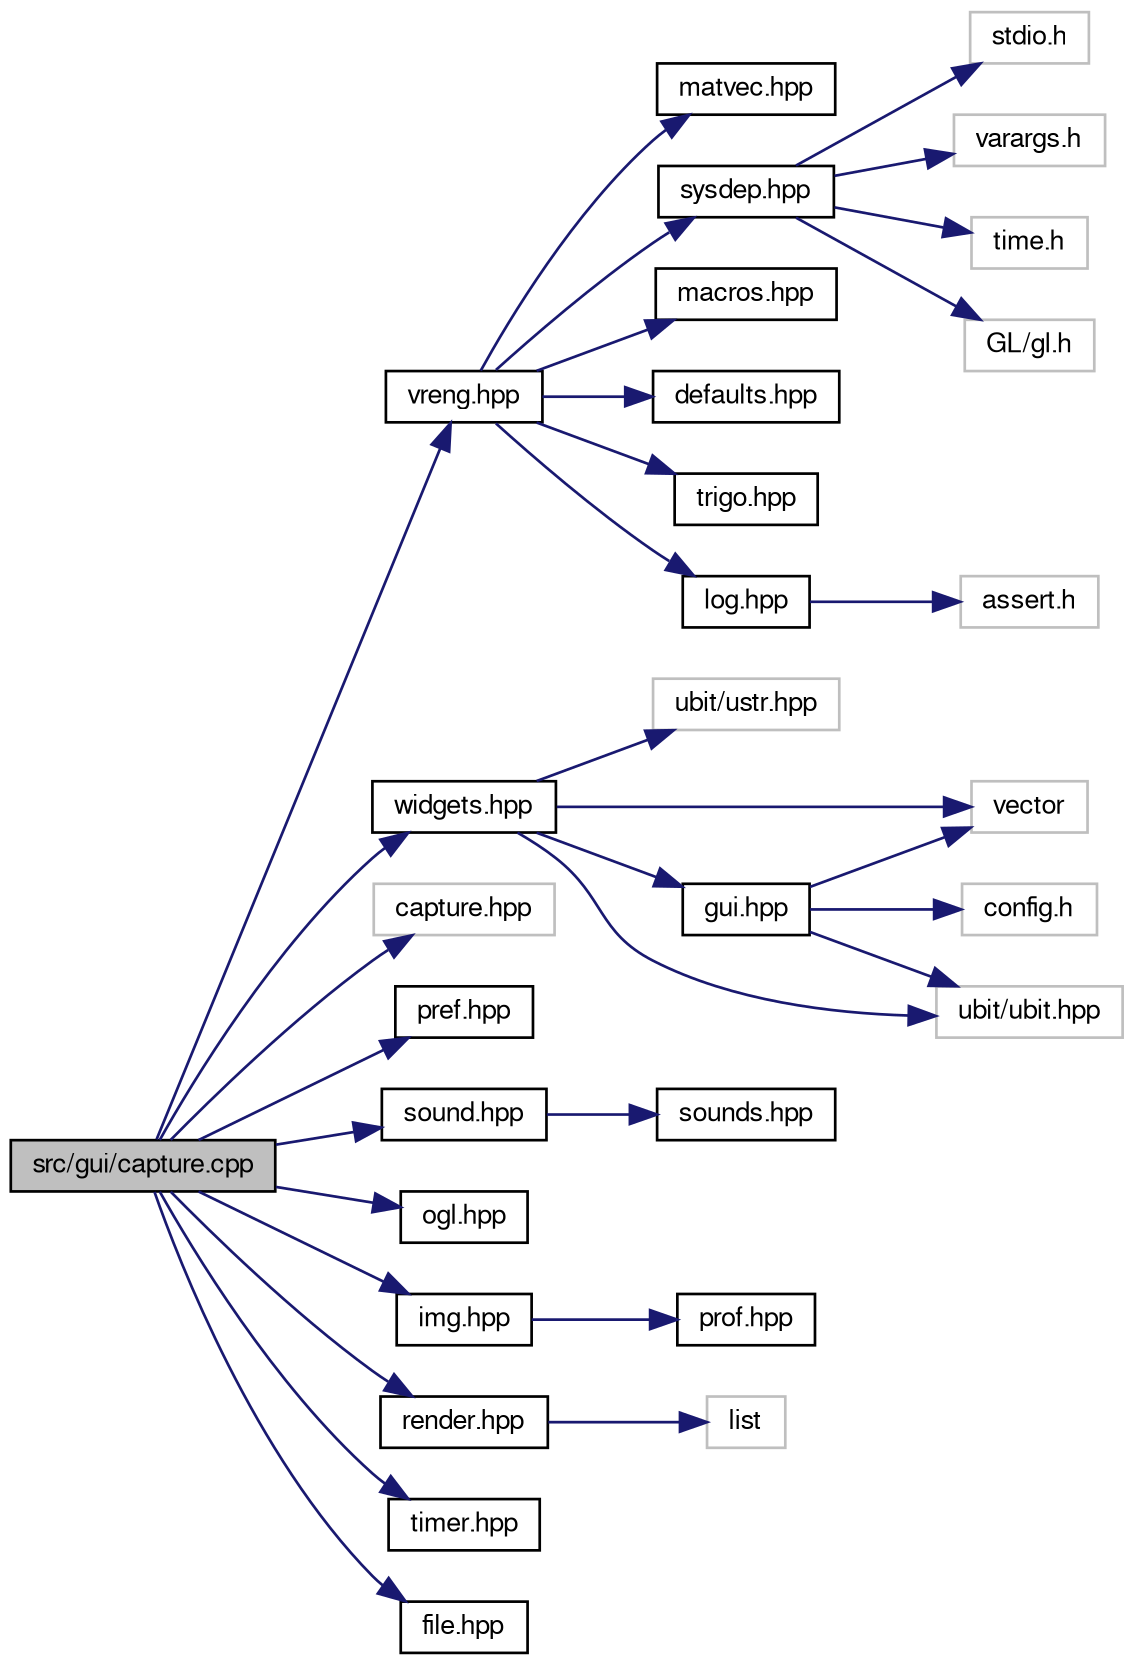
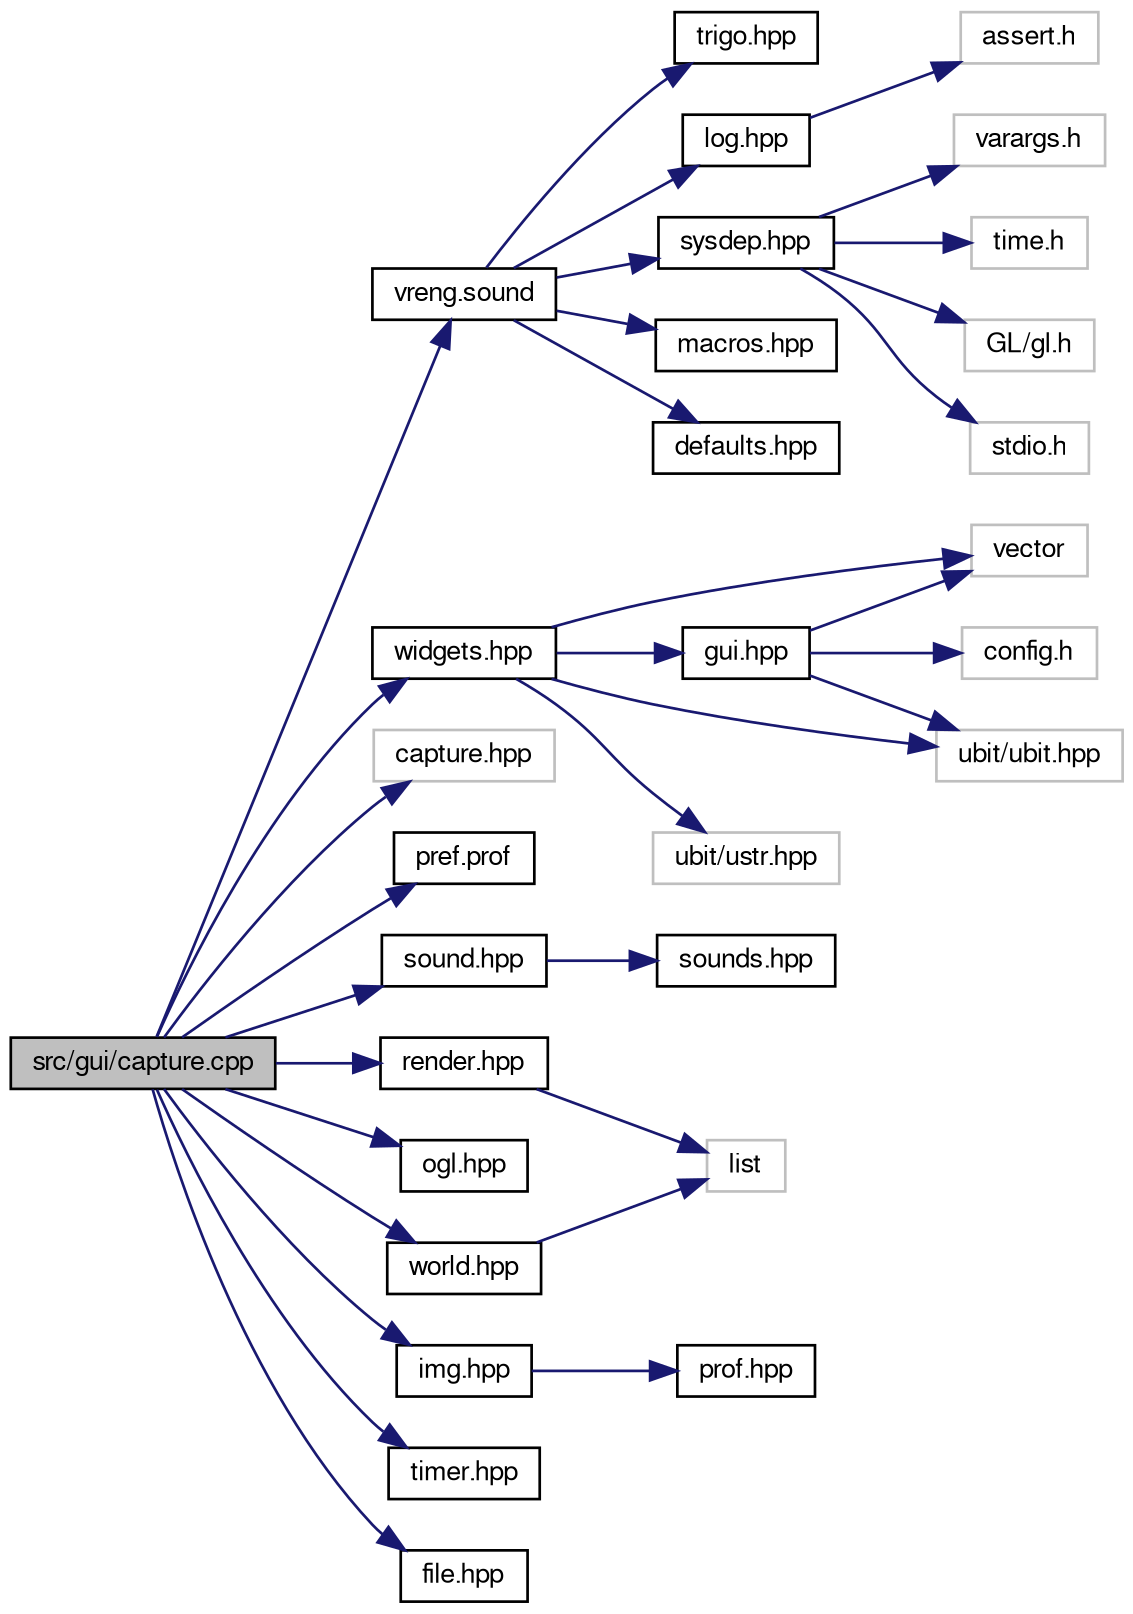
(746, 89) -> none
(464, 397) -> (464, 294)
(464, 1012) -> (464, 858)
none -> (464, 1268)
